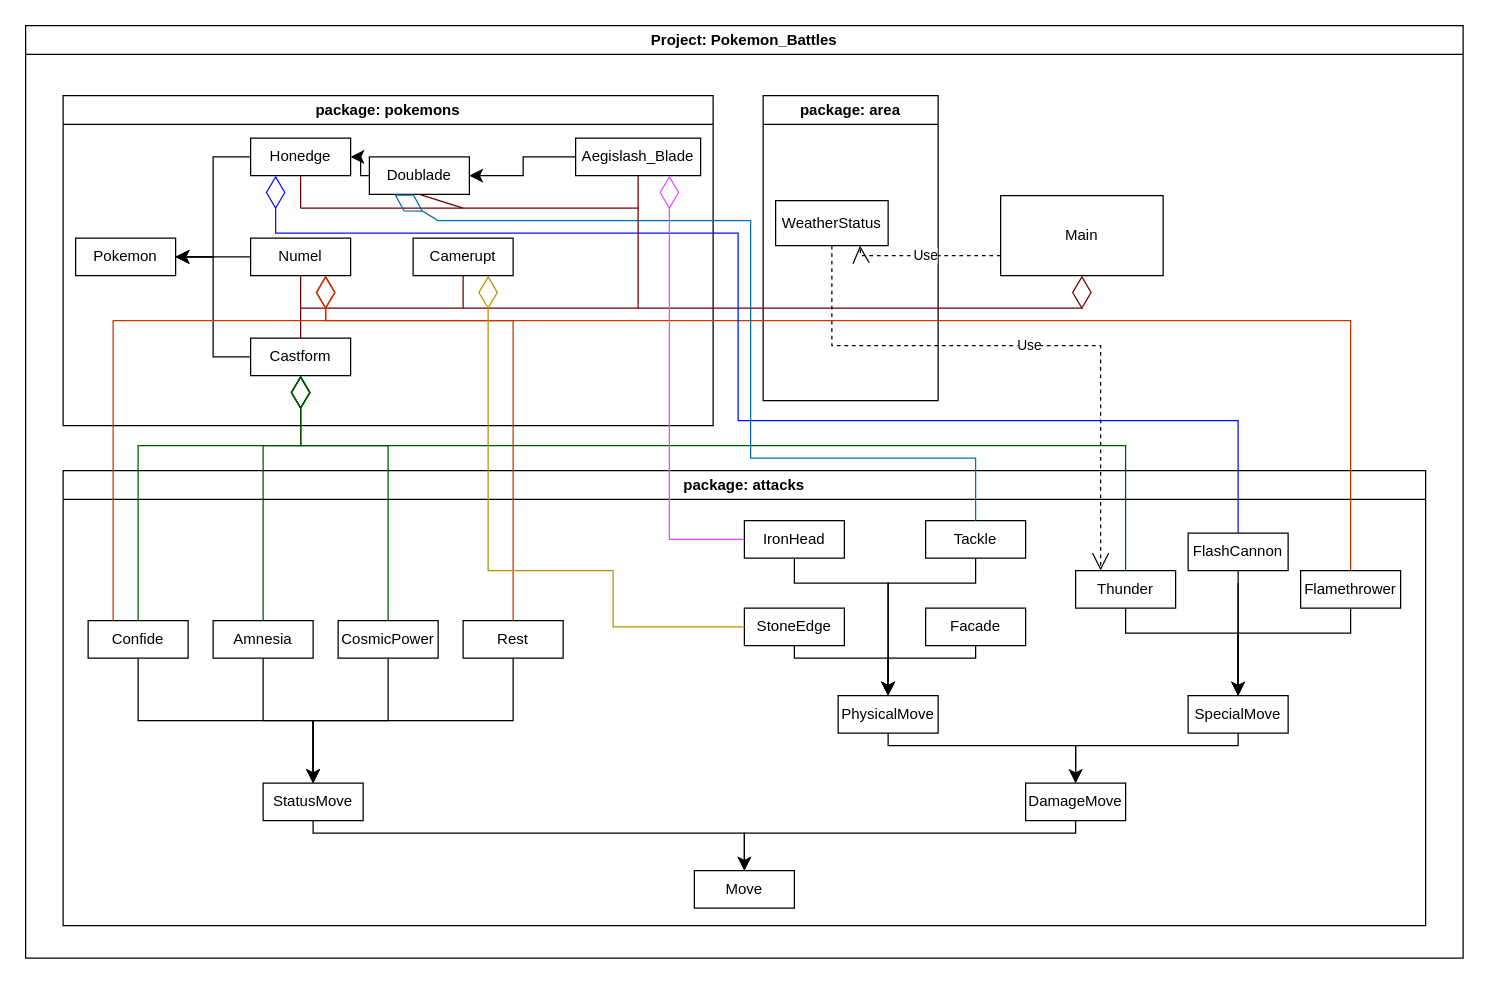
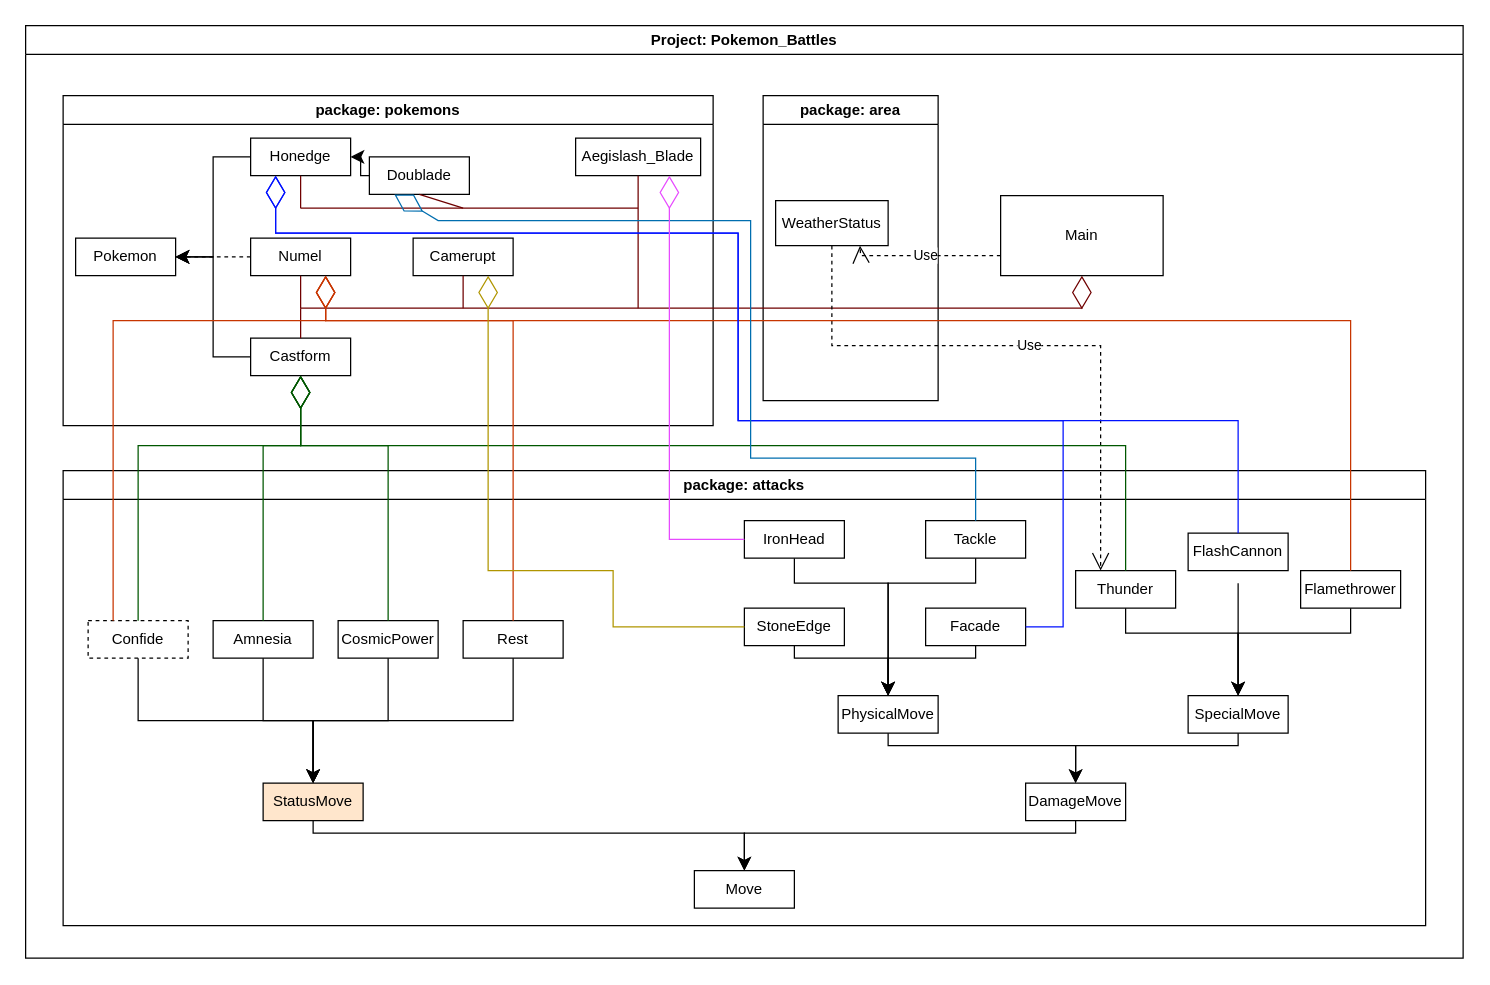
(523, 161) -> none
(231, 257) -> (231, 257)
none -> (1063, 543)
(1238, 576) -> none
(138, 639) -> (138, 639)
(313, 802) -> (313, 802)
